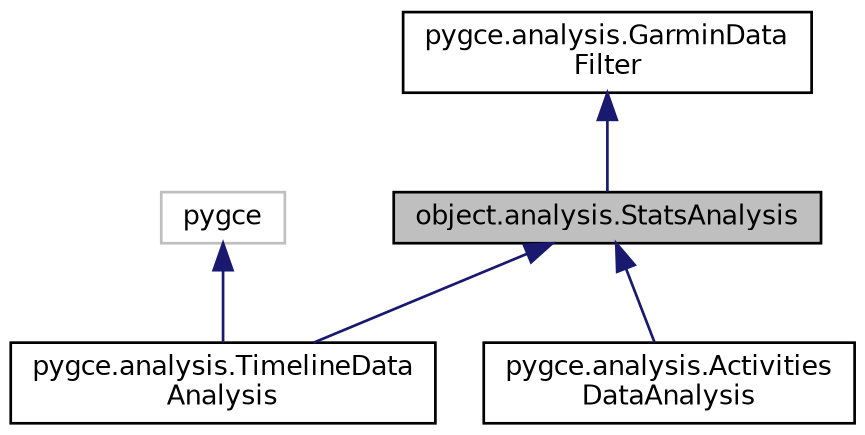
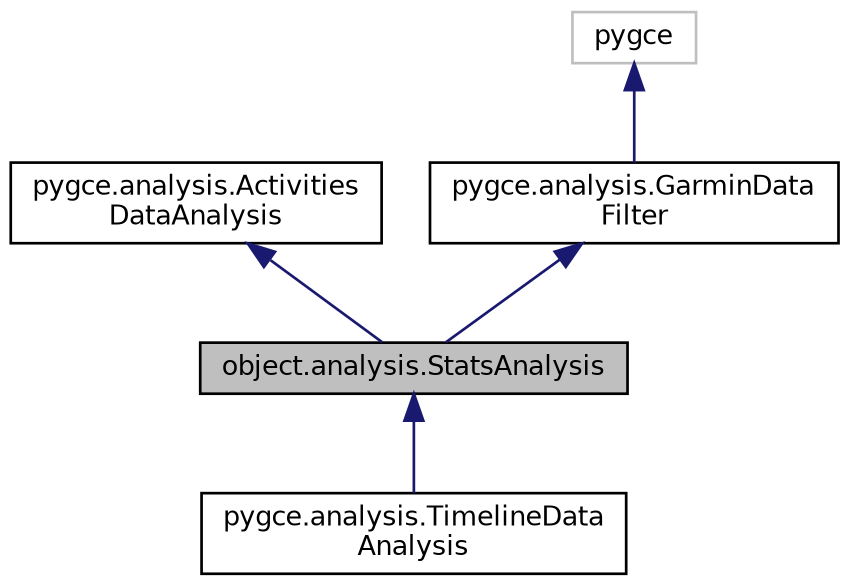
(640, 306) -> (326, 301)
(223, 307) -> (634, 127)
